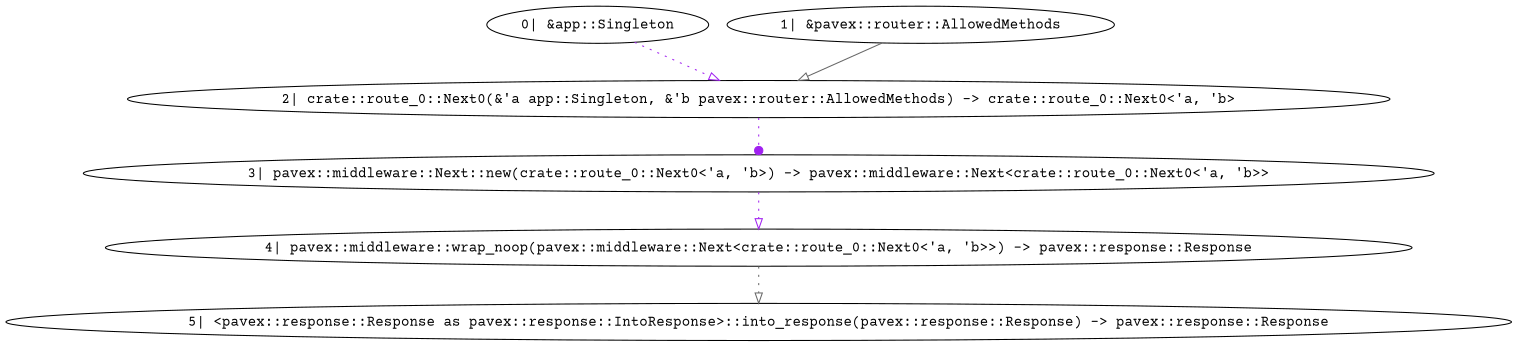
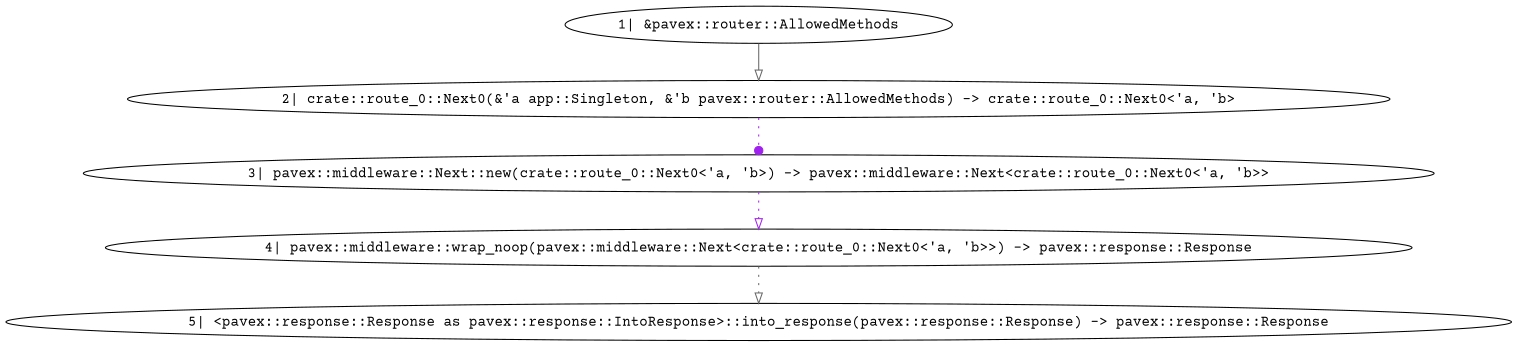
(598, 25) -> none
